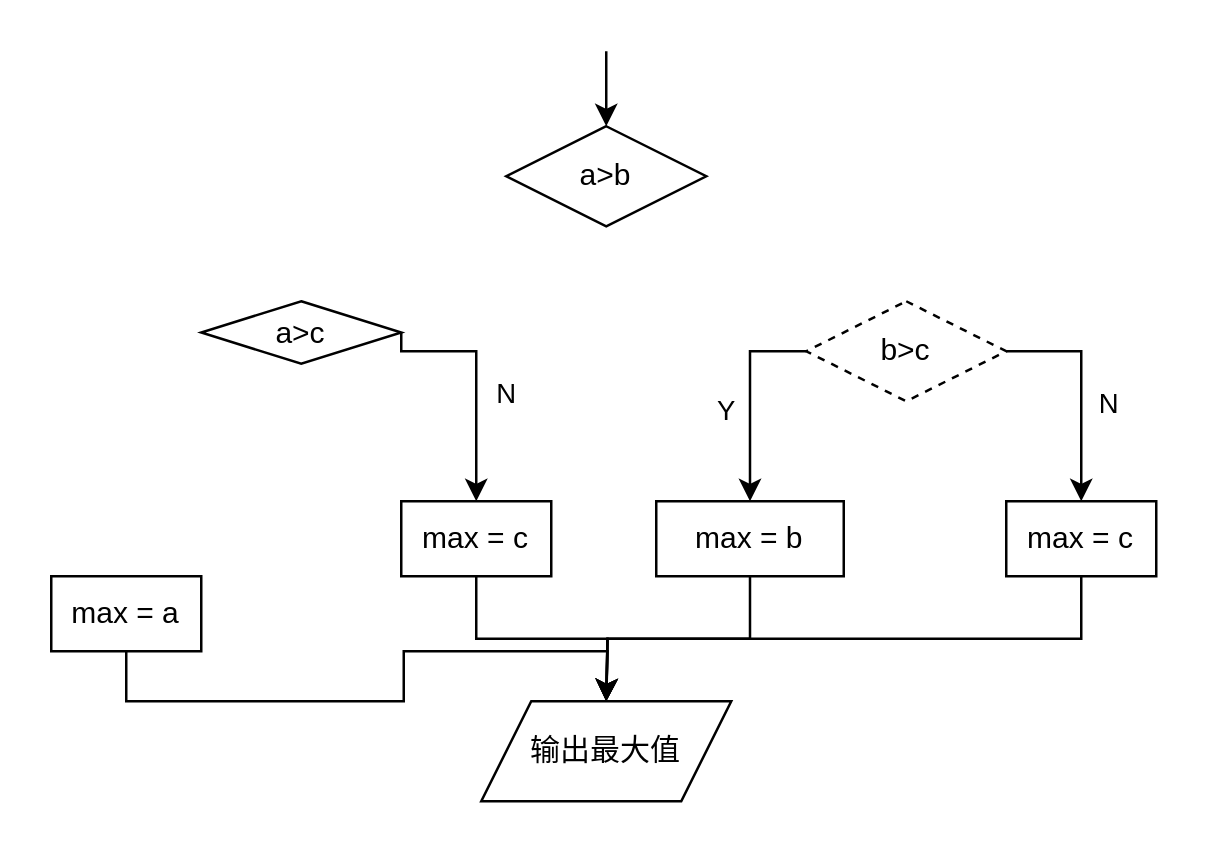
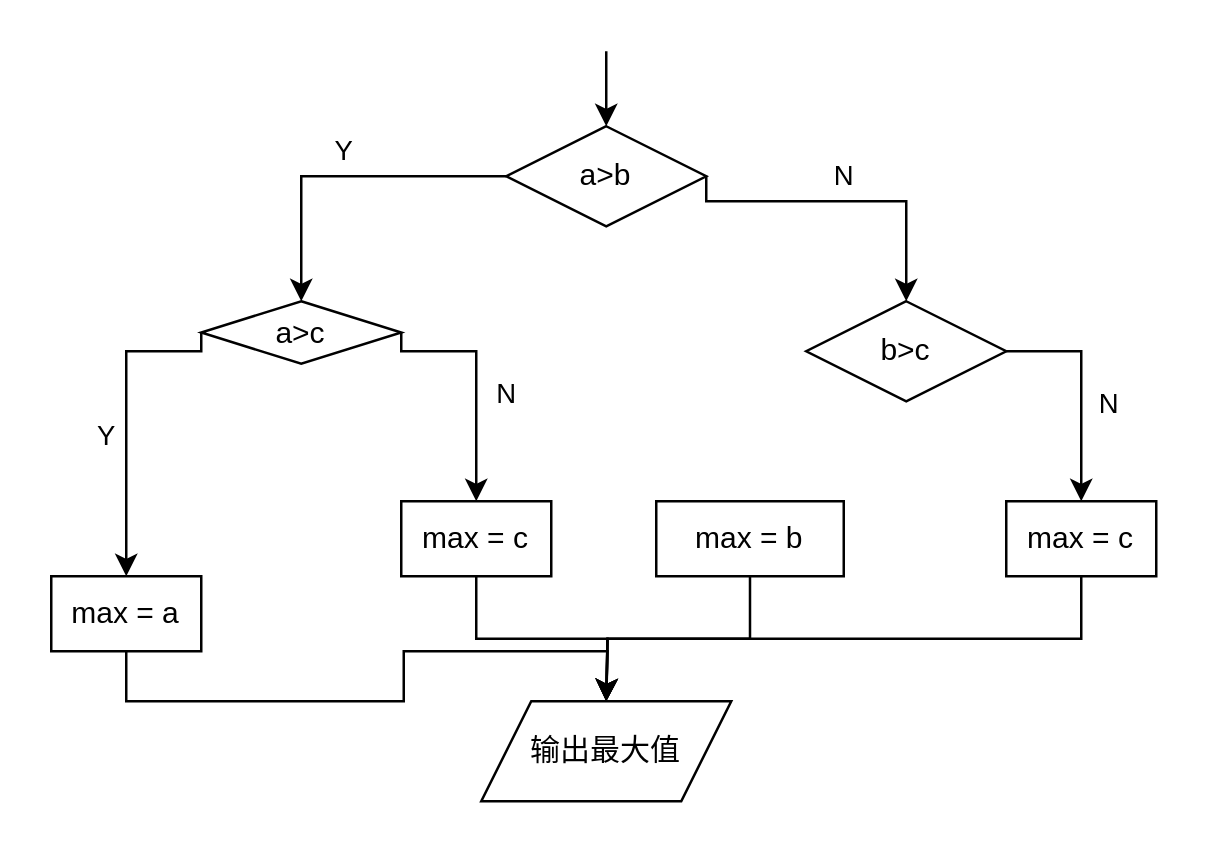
none -> (348, 176)
none -> (838, 201)
(906, 351) -> (906, 351)
(750, 391) -> none
none -> (126, 410)
